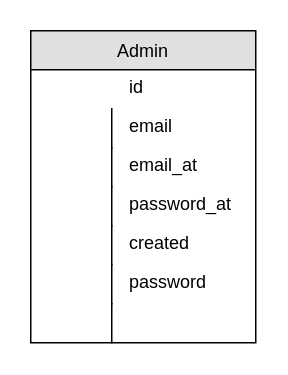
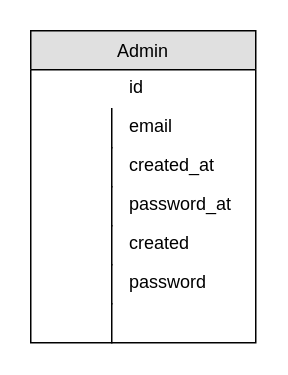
(165, 165) -> (179, 165)
